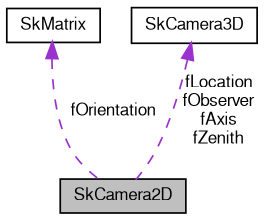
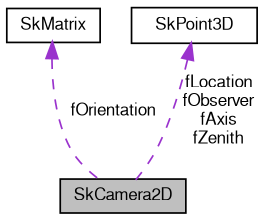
(194, 25) -> (194, 25)
